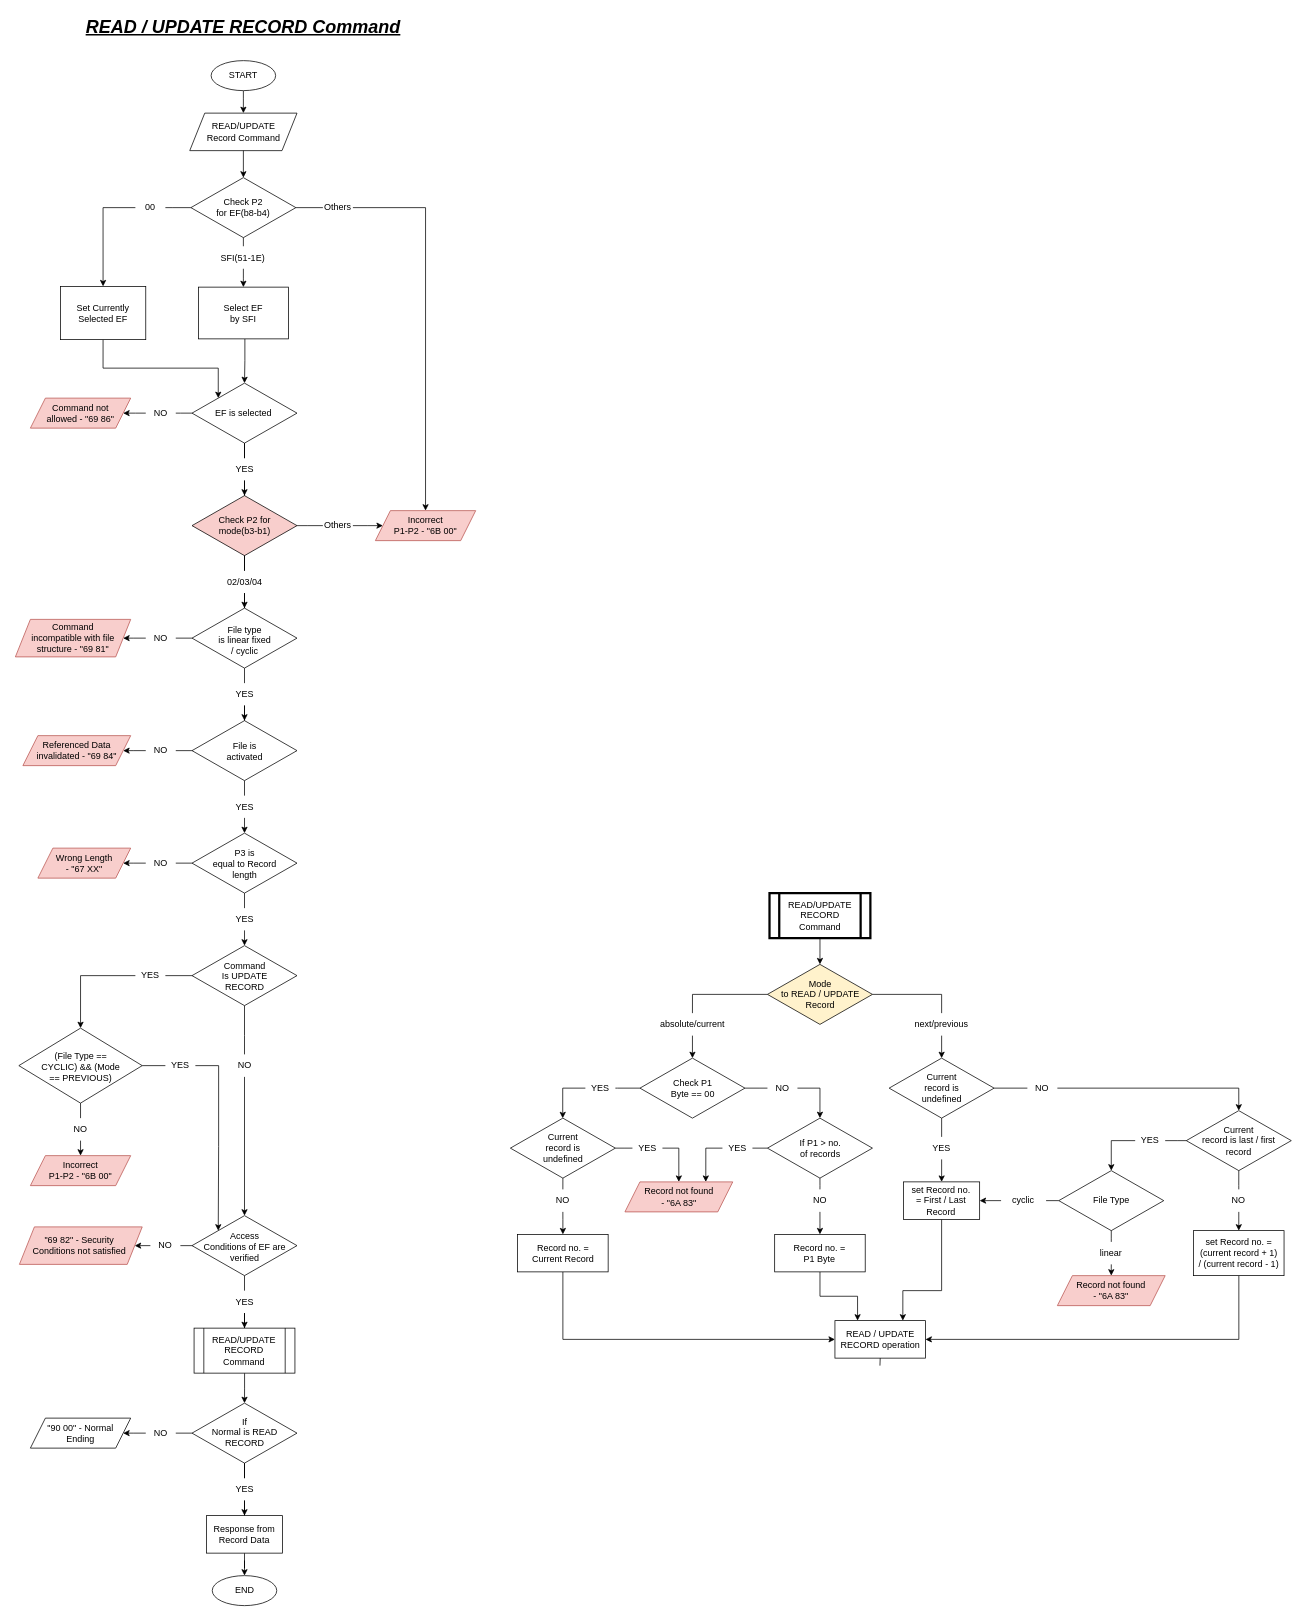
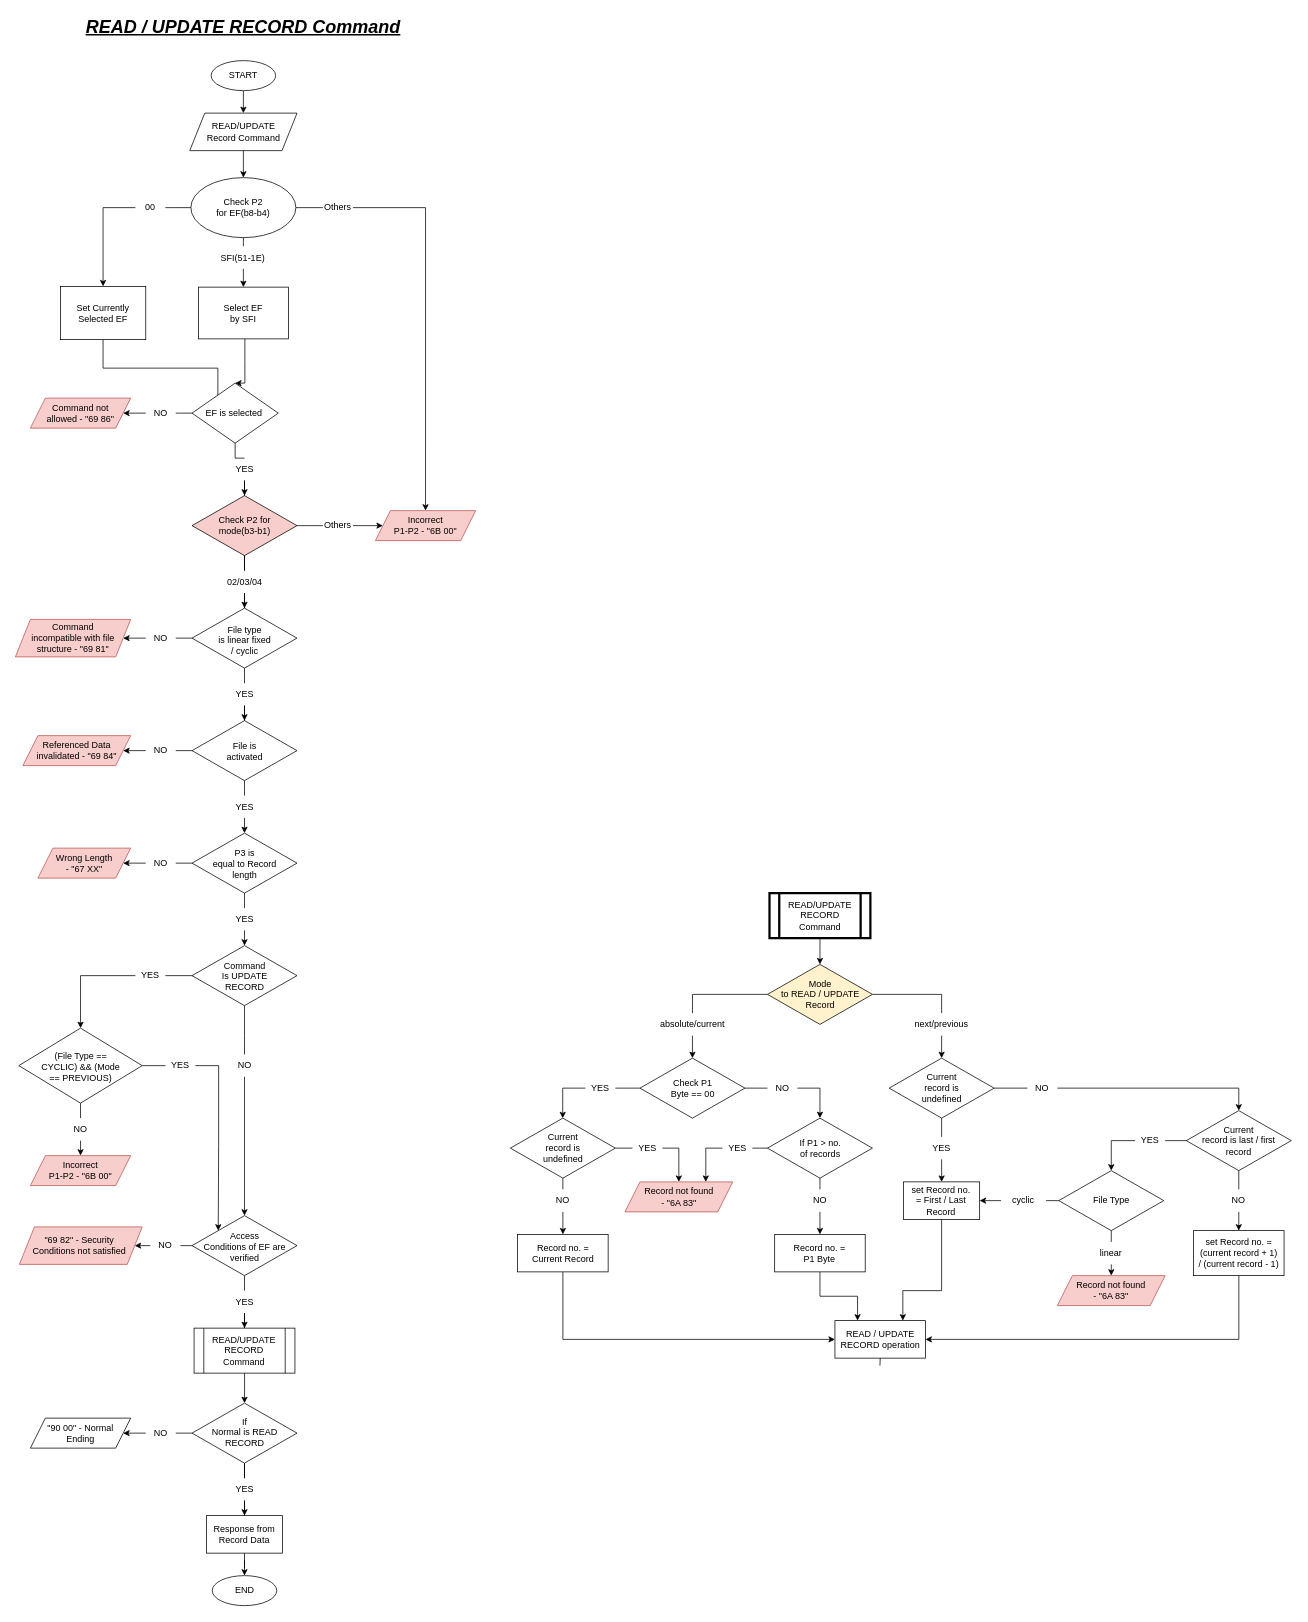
(243, 207) -> (243, 207)
(245, 413) -> (235, 413)
